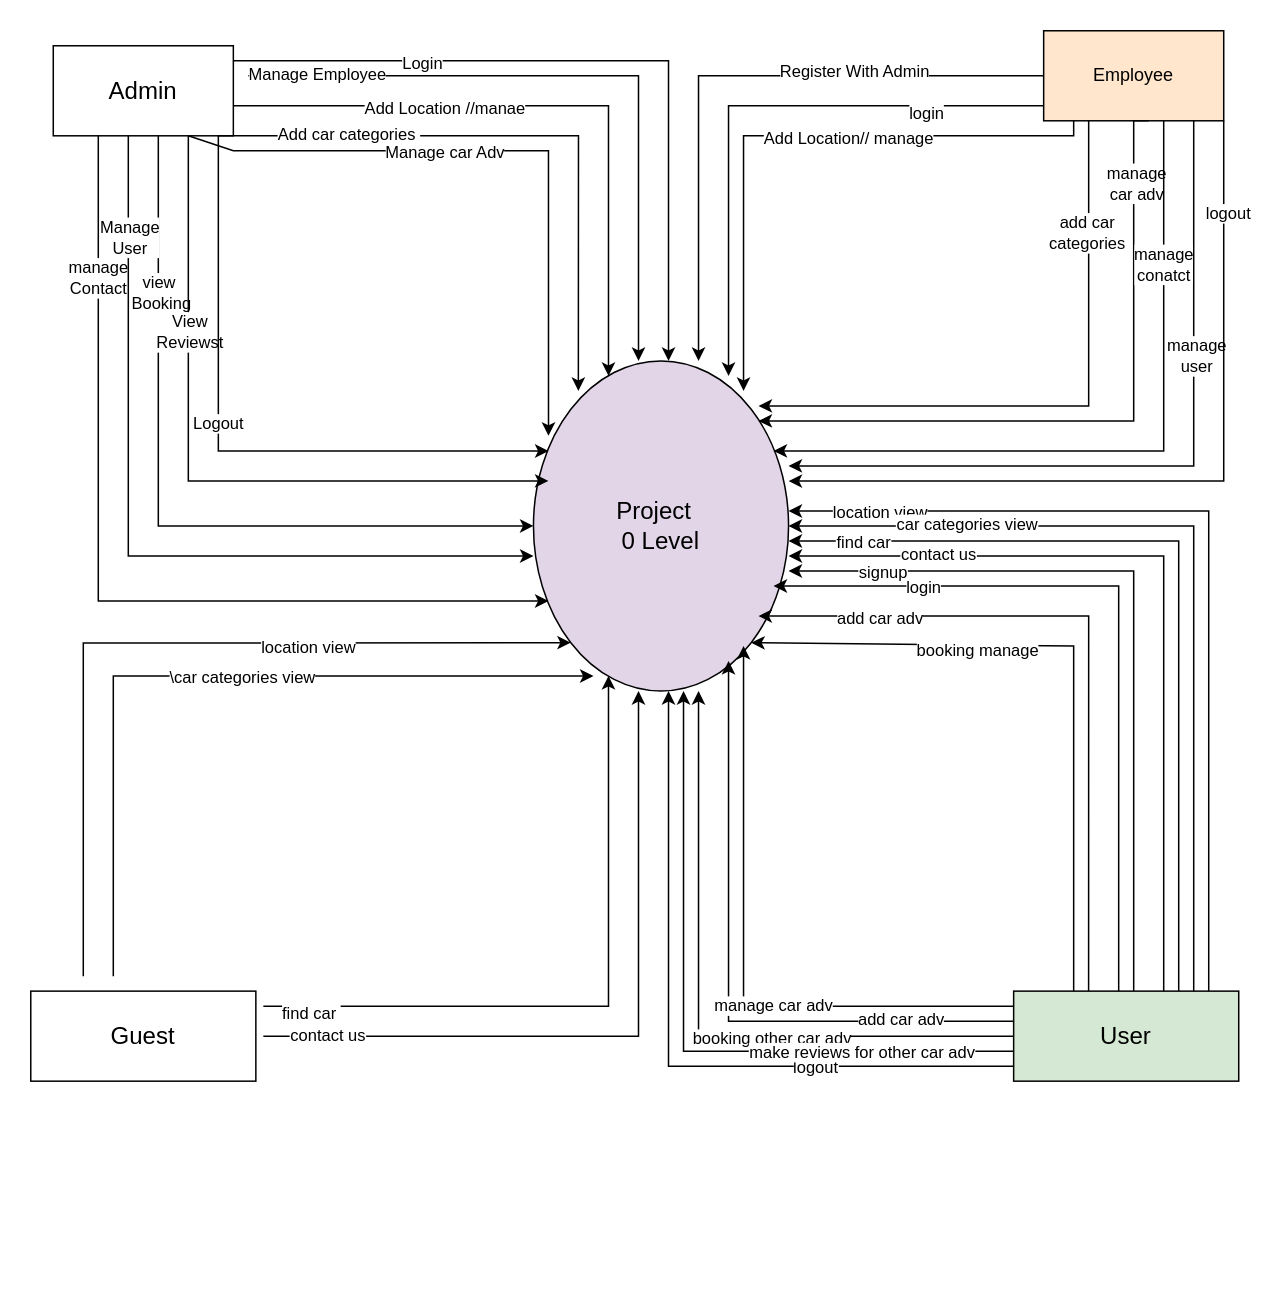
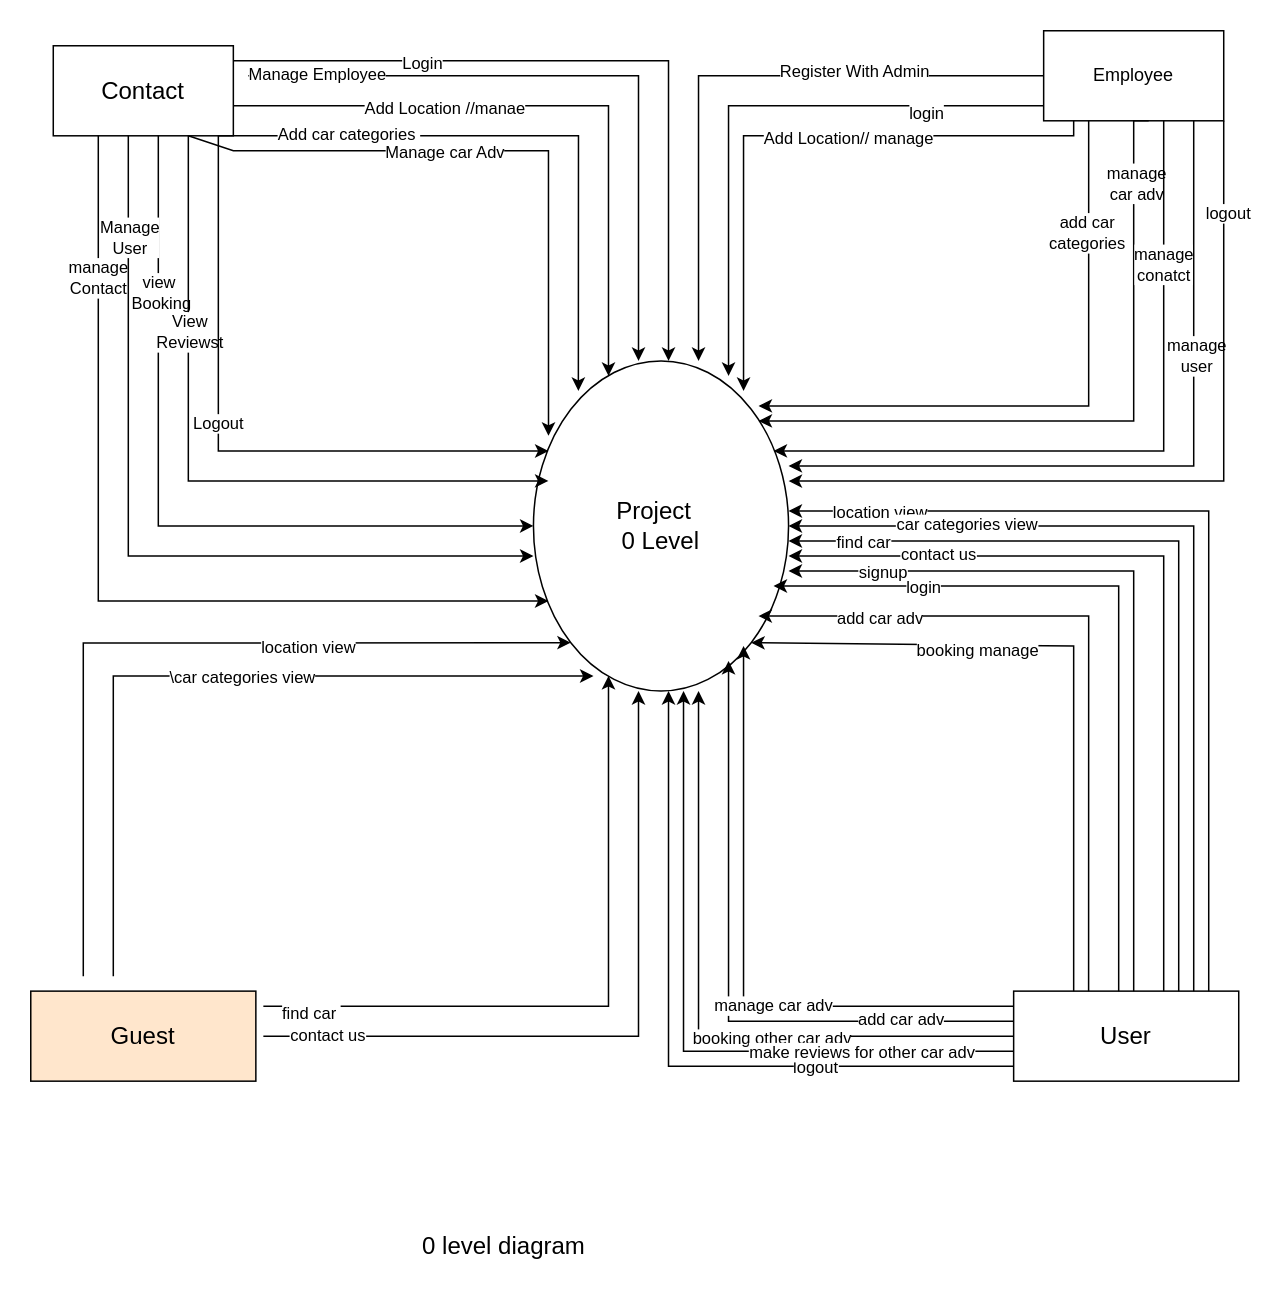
(1133, 76) -> (1133, 76)
(143, 91) -> (143, 91)
(661, 526) -> (661, 526)
(143, 1036) -> (143, 1036)
(1126, 1036) -> (1126, 1036)
none -> (503, 1246)
